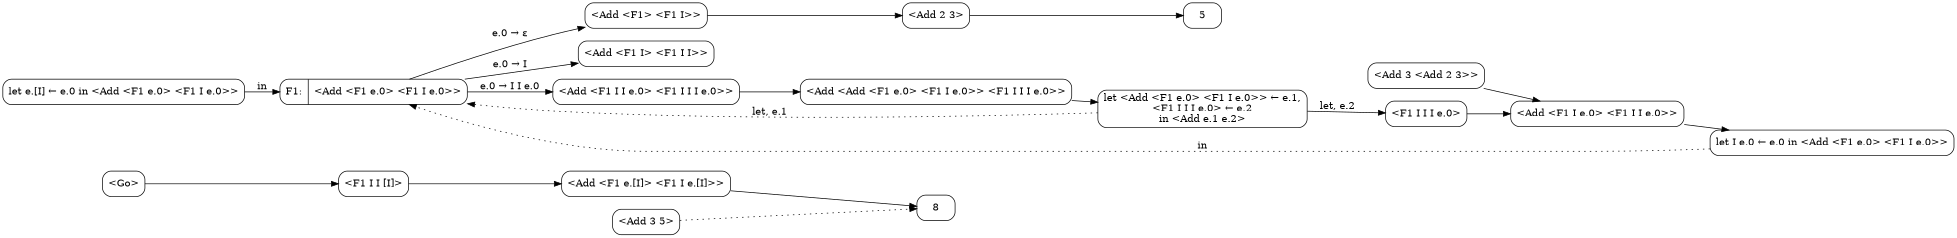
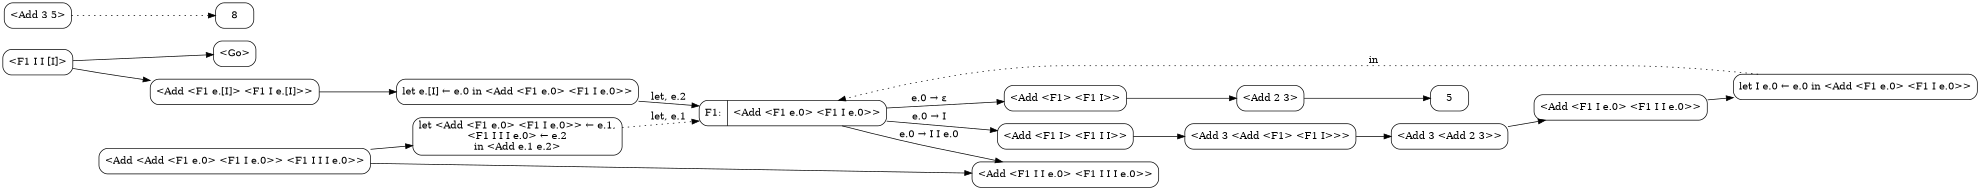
(262, 87) -> (669, 97)
(766, 92) -> (668, 168)
(1426, 114) -> none
none -> (1270, 136)
(238, 184) -> (140, 58)
(820, 198) -> (354, 92)
